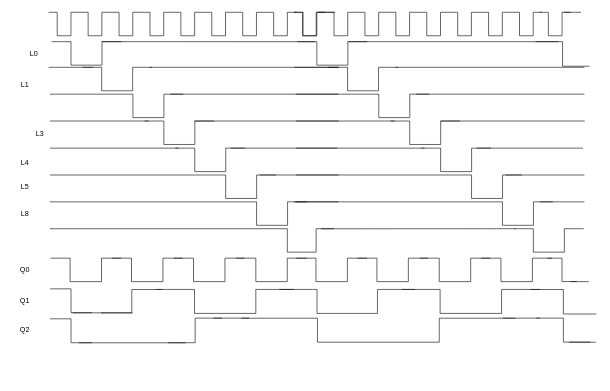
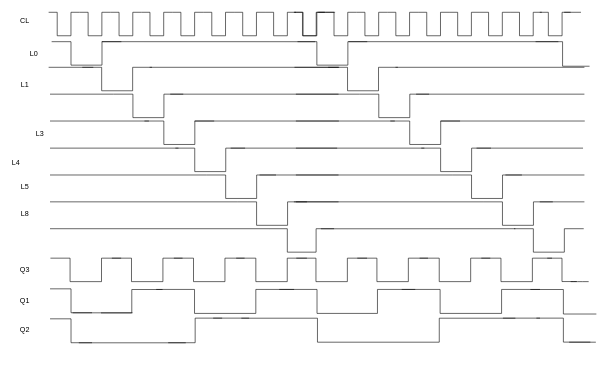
none -> (24, 21)
(24, 163) -> (15, 163)
(25, 270) -> (25, 270)
